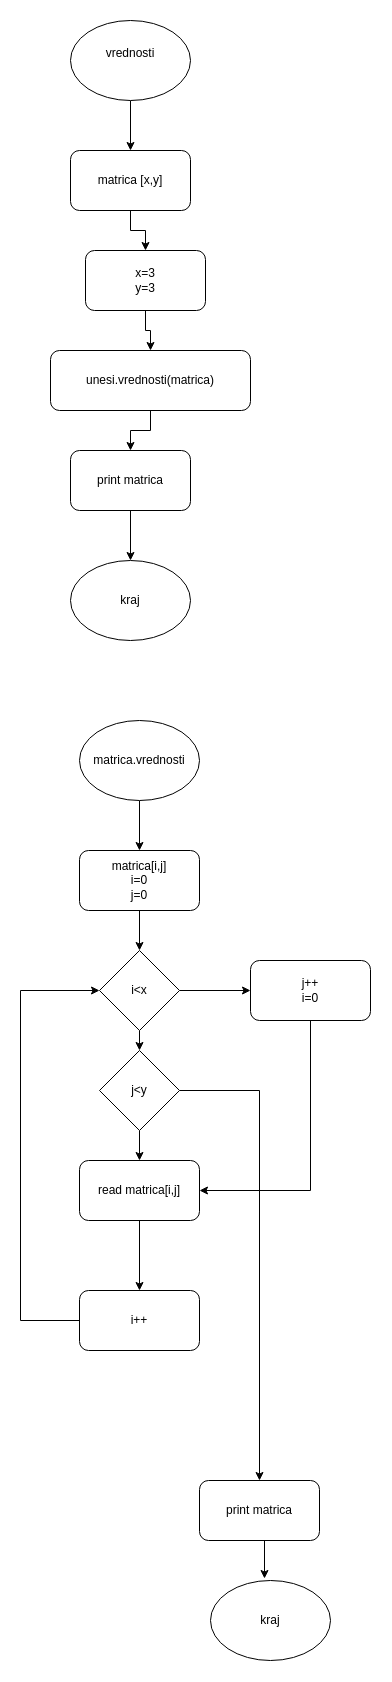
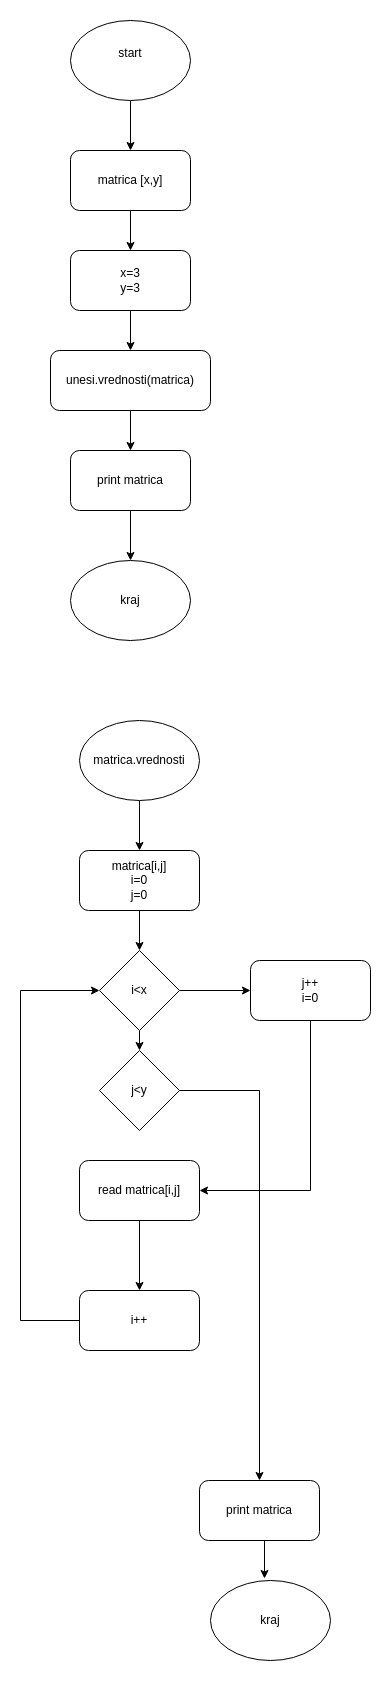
(131, 61) -> (131, 61)
(146, 281) -> (131, 281)
(151, 381) -> (131, 381)
(140, 1142) -> none
